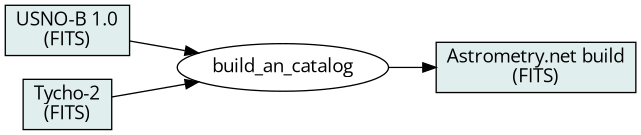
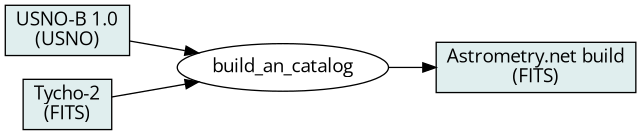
(67, 30) -> (67, 30)
